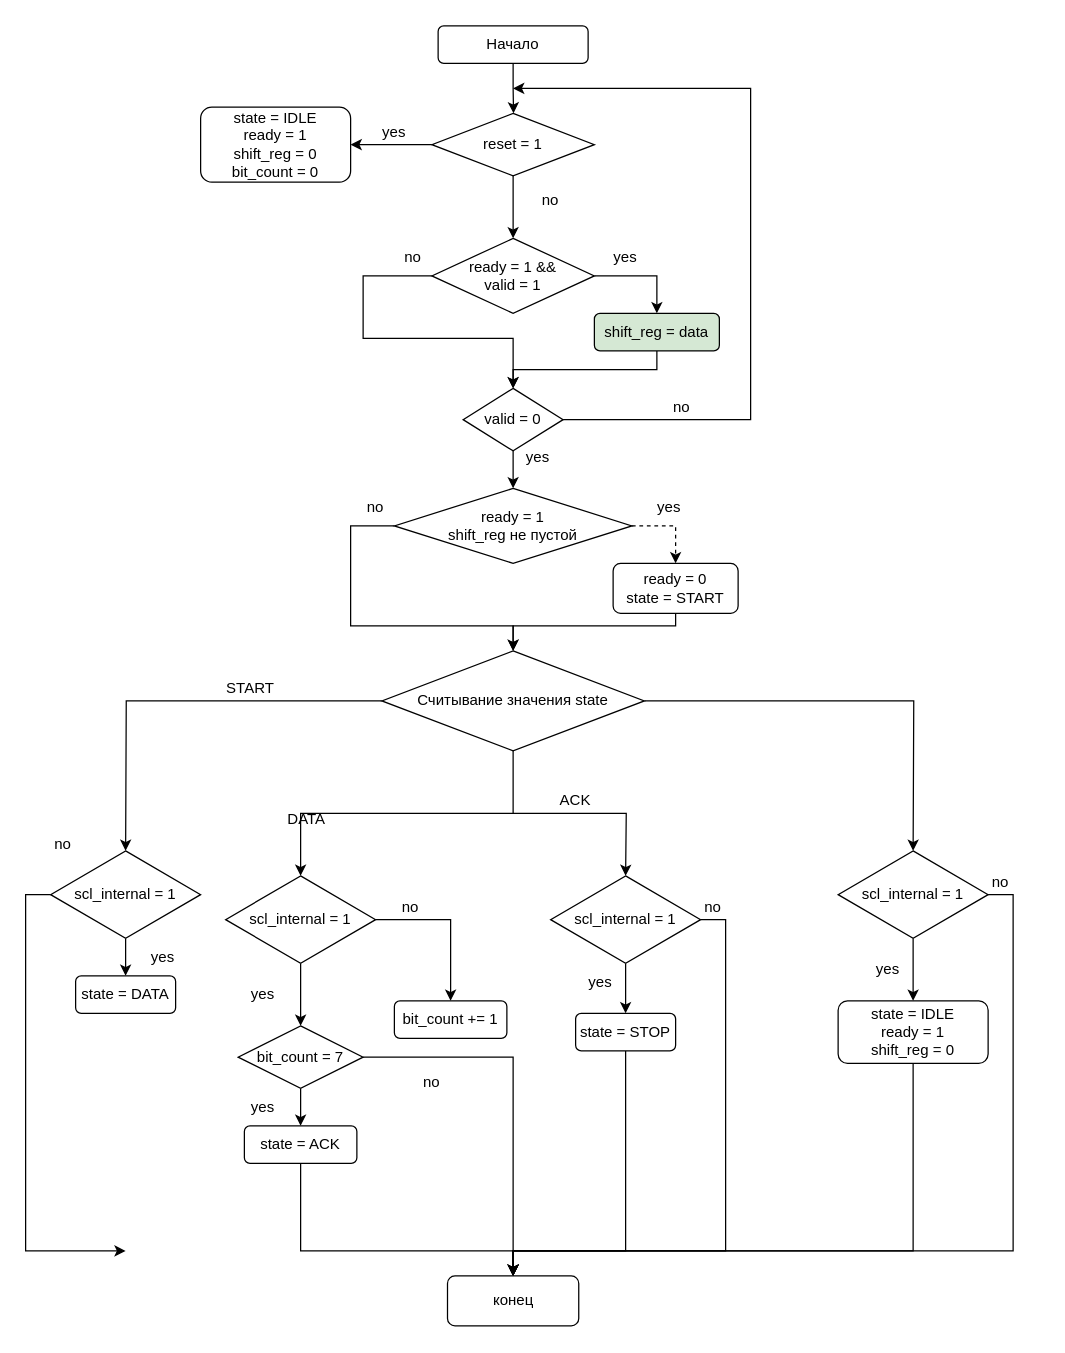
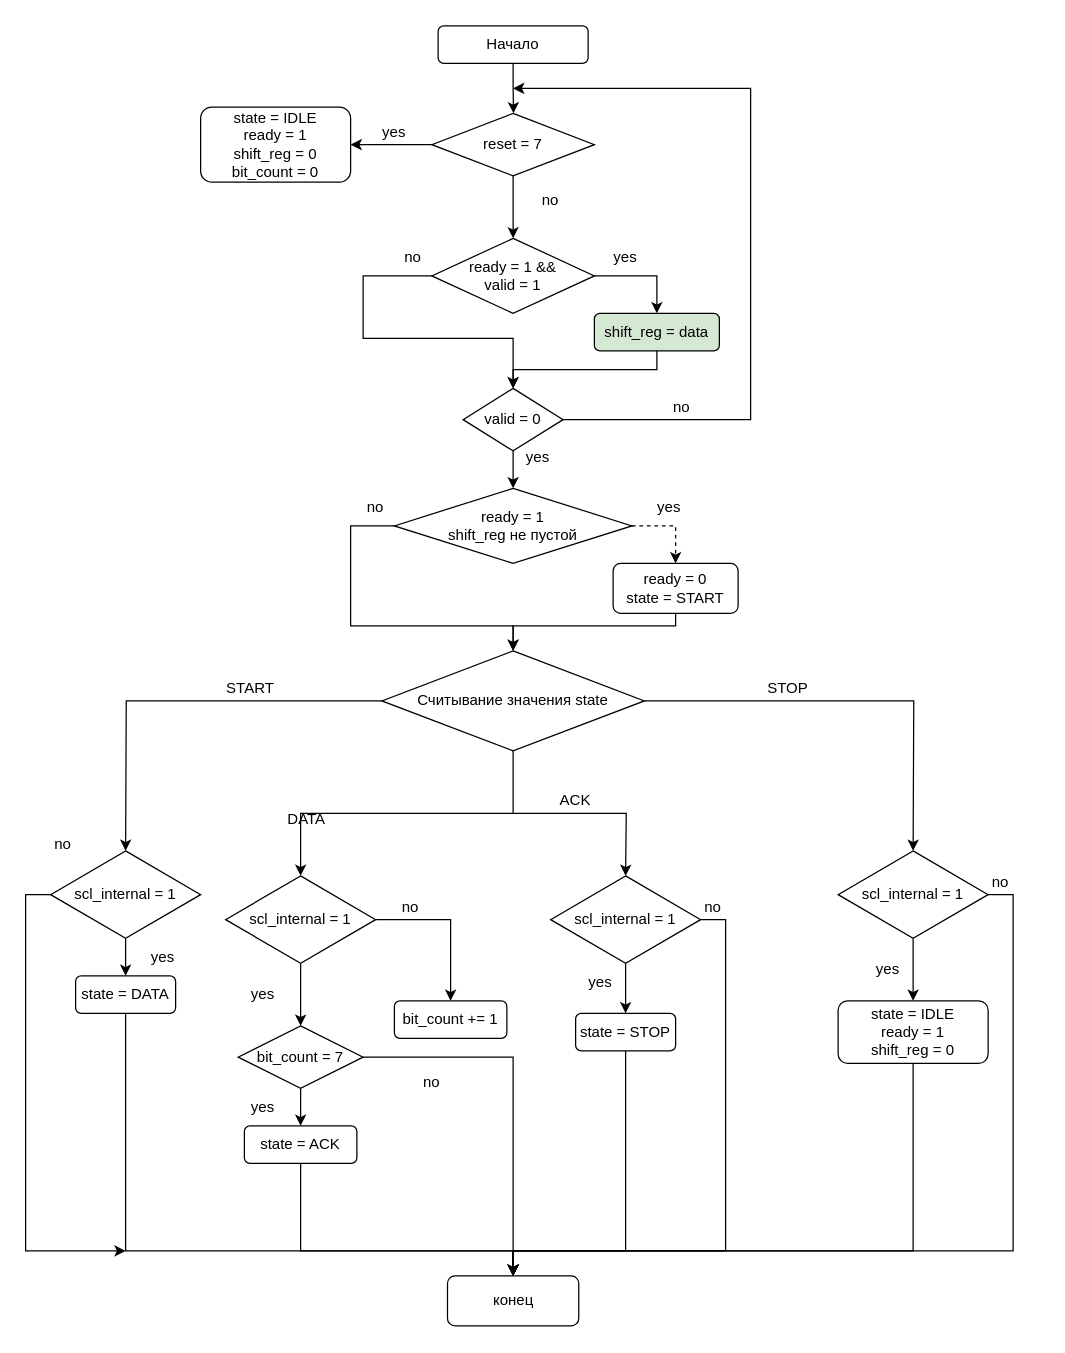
(513, 144) -> (513, 144)
none -> (788, 688)
none -> (126, 1219)
